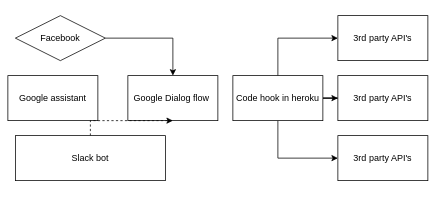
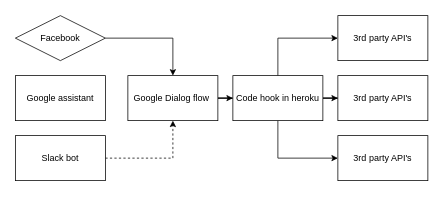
(53, 98) -> (60, 98)
none -> (228, 98)
(90, 158) -> (60, 158)
